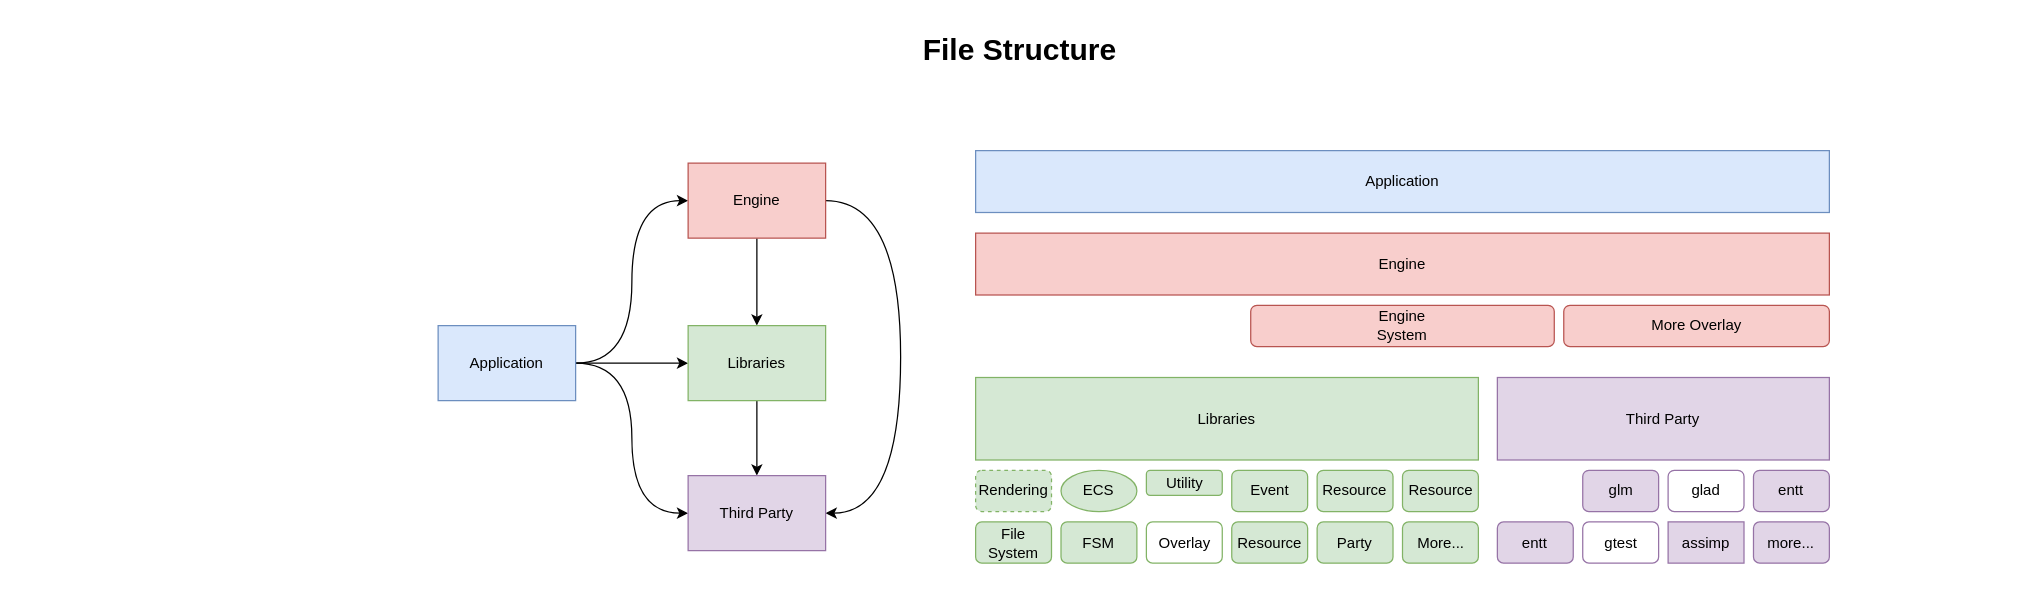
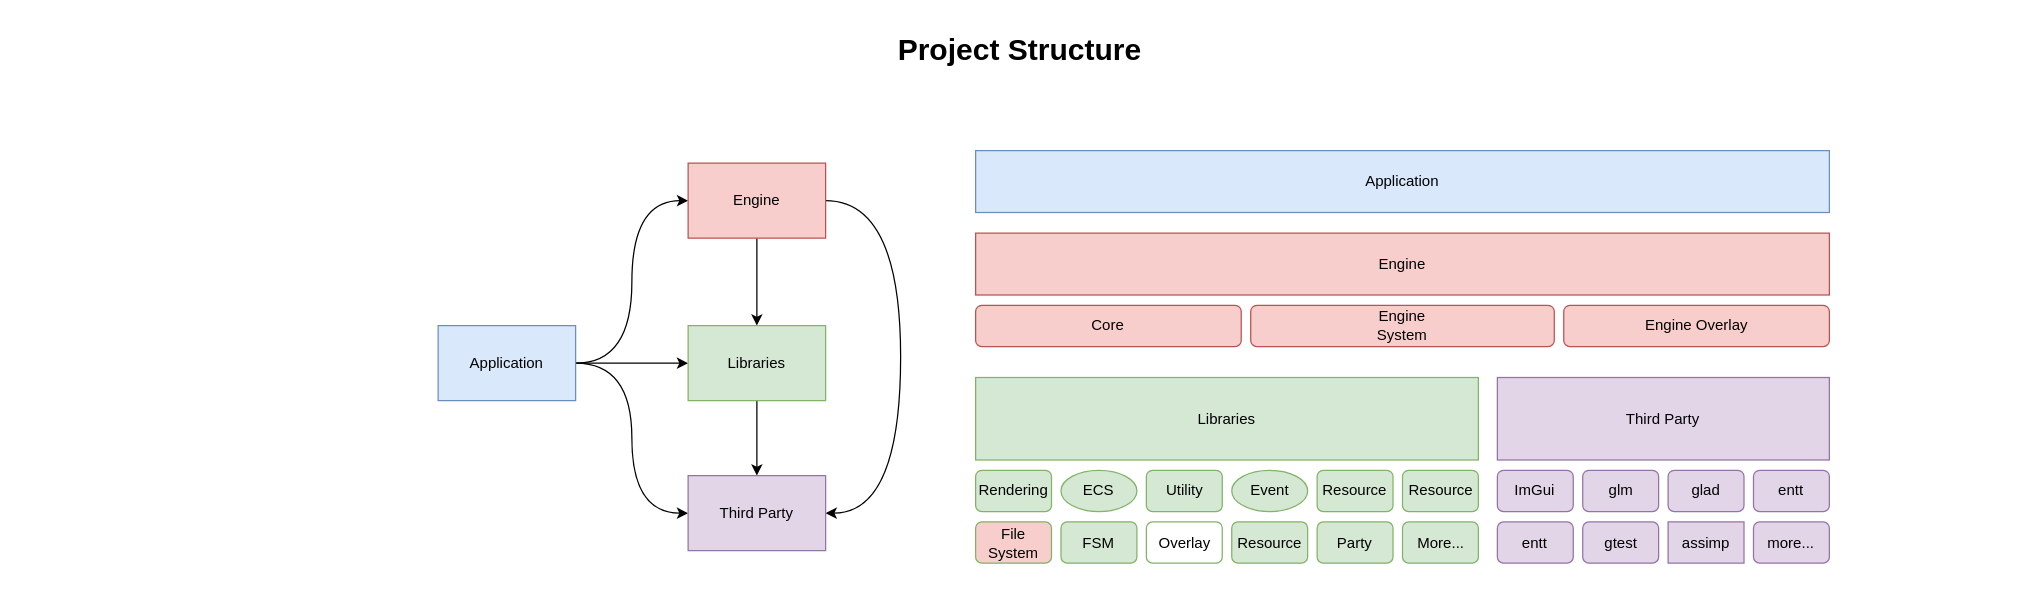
(1020, 51) -> (1020, 51)
none -> (1108, 326)
(1697, 326) -> (1697, 326)
(1184, 483) -> (1184, 491)
(1014, 491) -> (1014, 491)
(1270, 491) -> (1270, 491)
none -> (1535, 491)
(1706, 491) -> (1706, 491)
(1014, 543) -> (1014, 543)
(1621, 543) -> (1621, 543)
